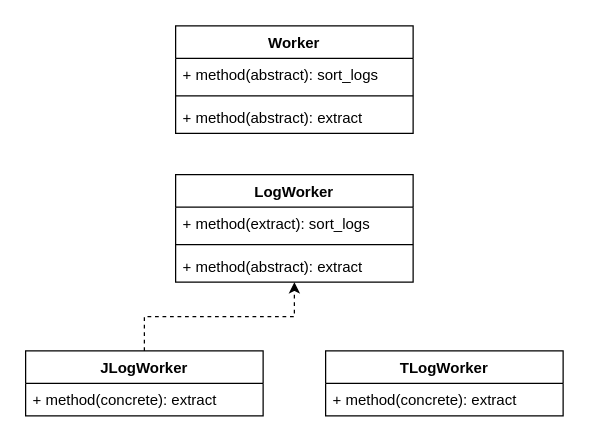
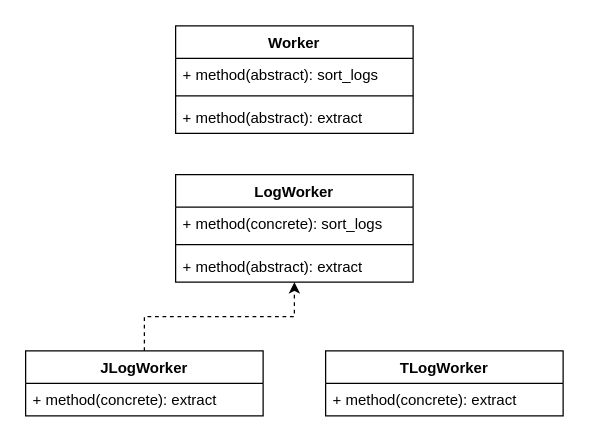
(292, 224) -> (297, 224)
